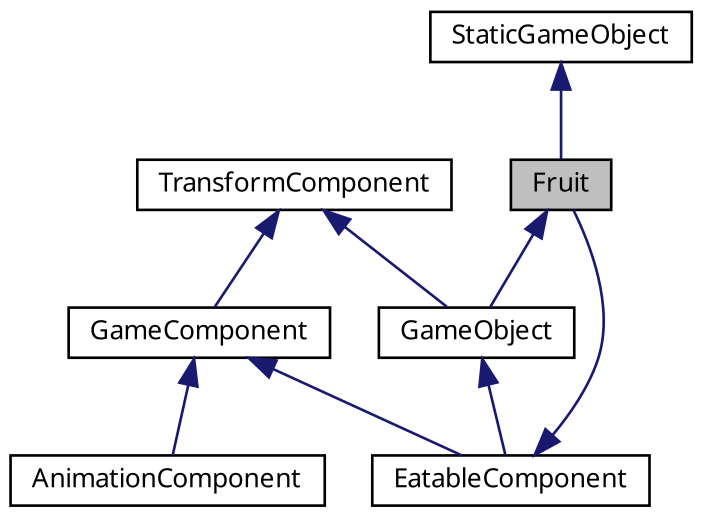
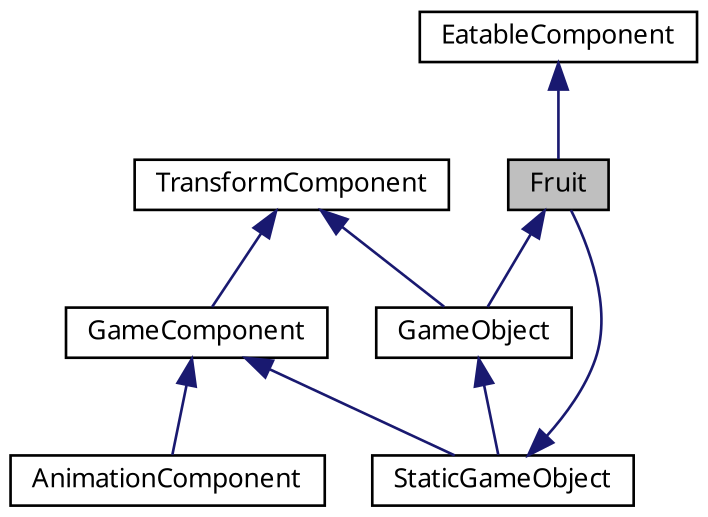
(367, 412) -> (362, 412)
(497, 420) -> (491, 420)
